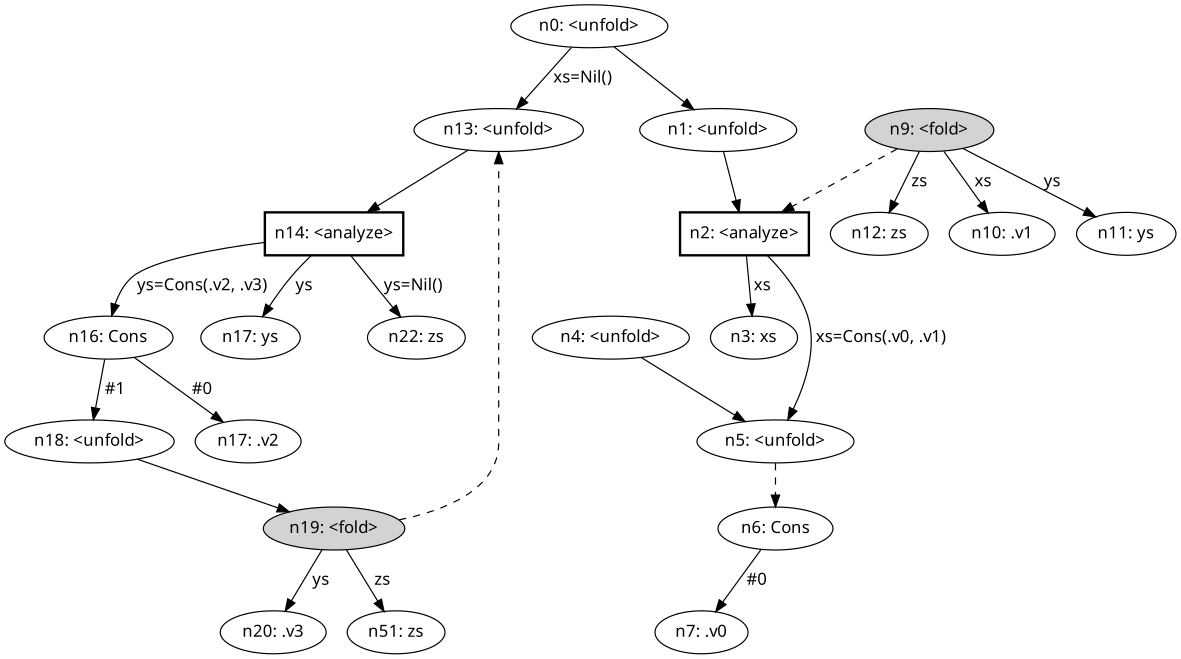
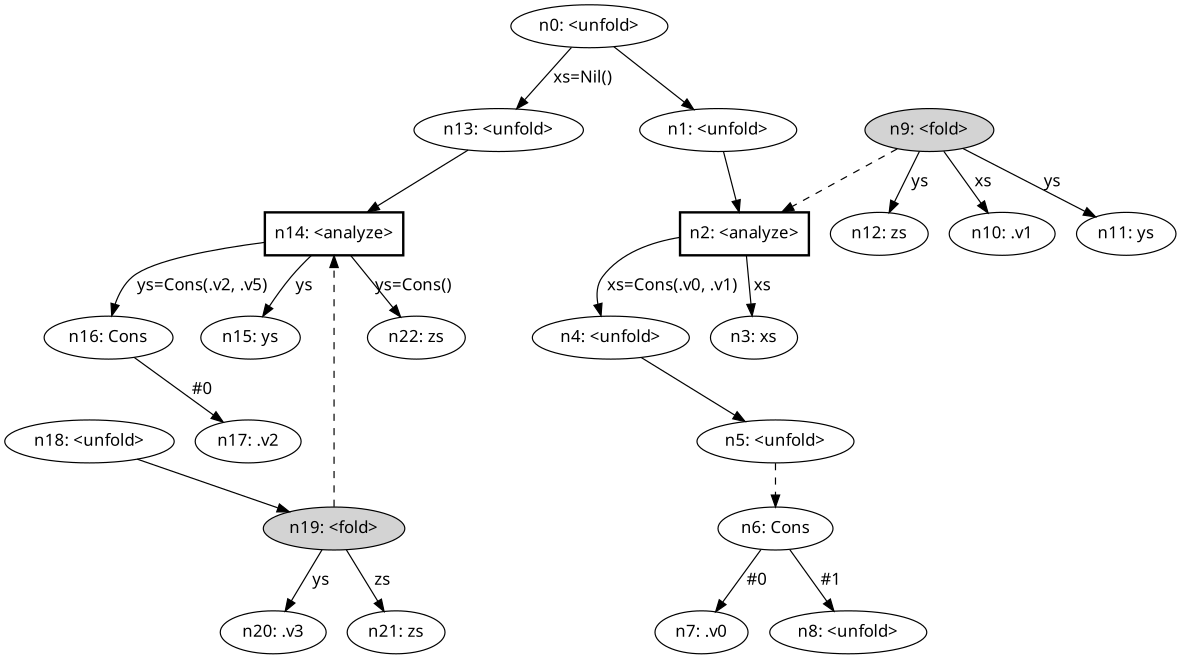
(920, 182) -> (920, 182)
(203, 286) -> (203, 286)
(414, 286) -> (414, 286)
(810, 327) -> (625, 257)
(251, 338) -> (251, 338)
(499, 371) -> (334, 387)
(100, 384) -> none
(396, 632) -> (396, 632)
none -> (848, 632)
